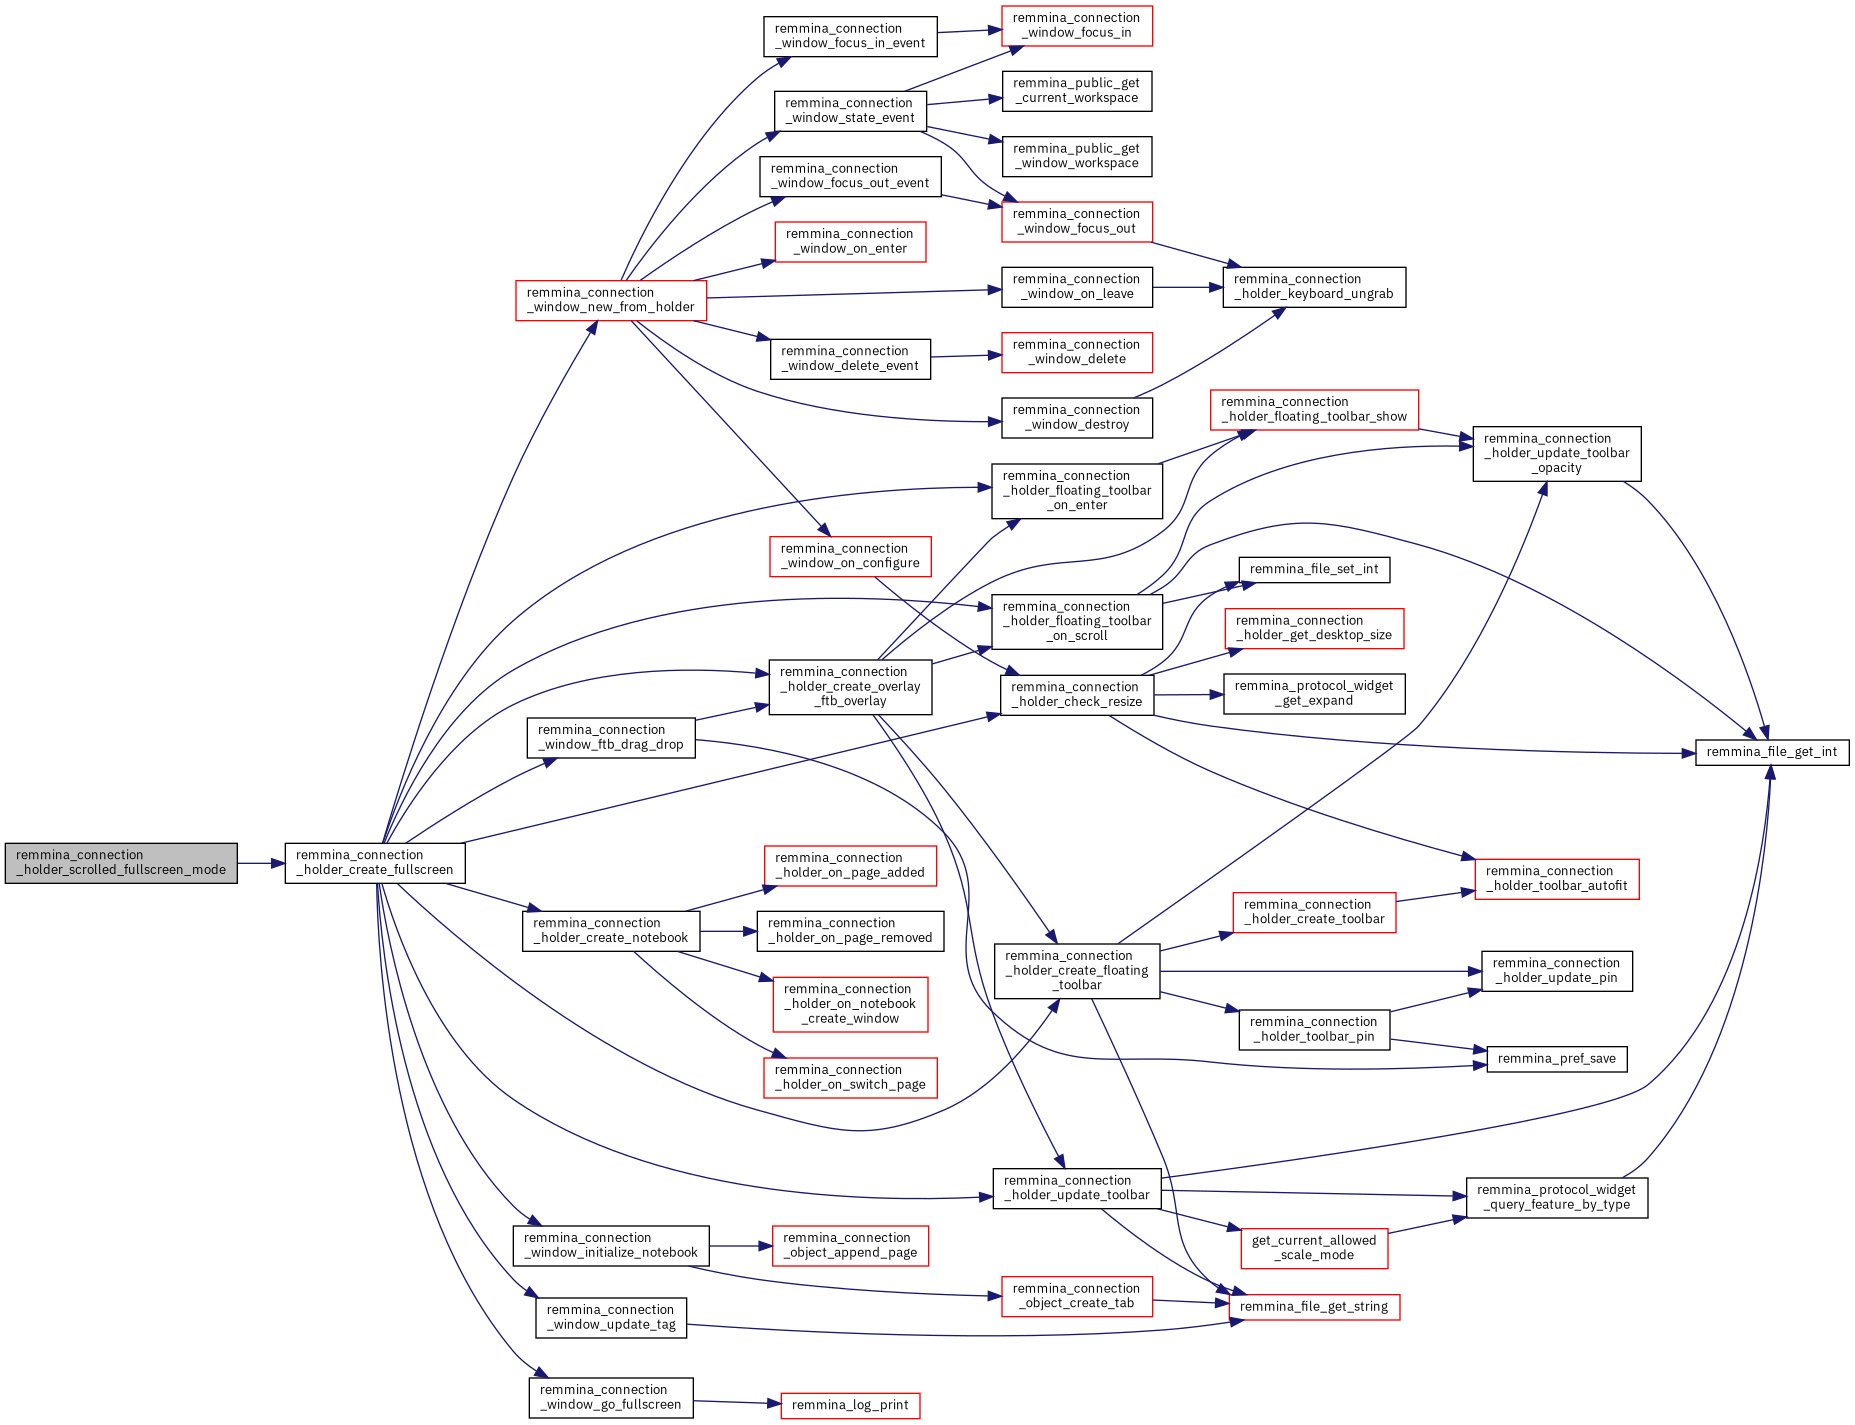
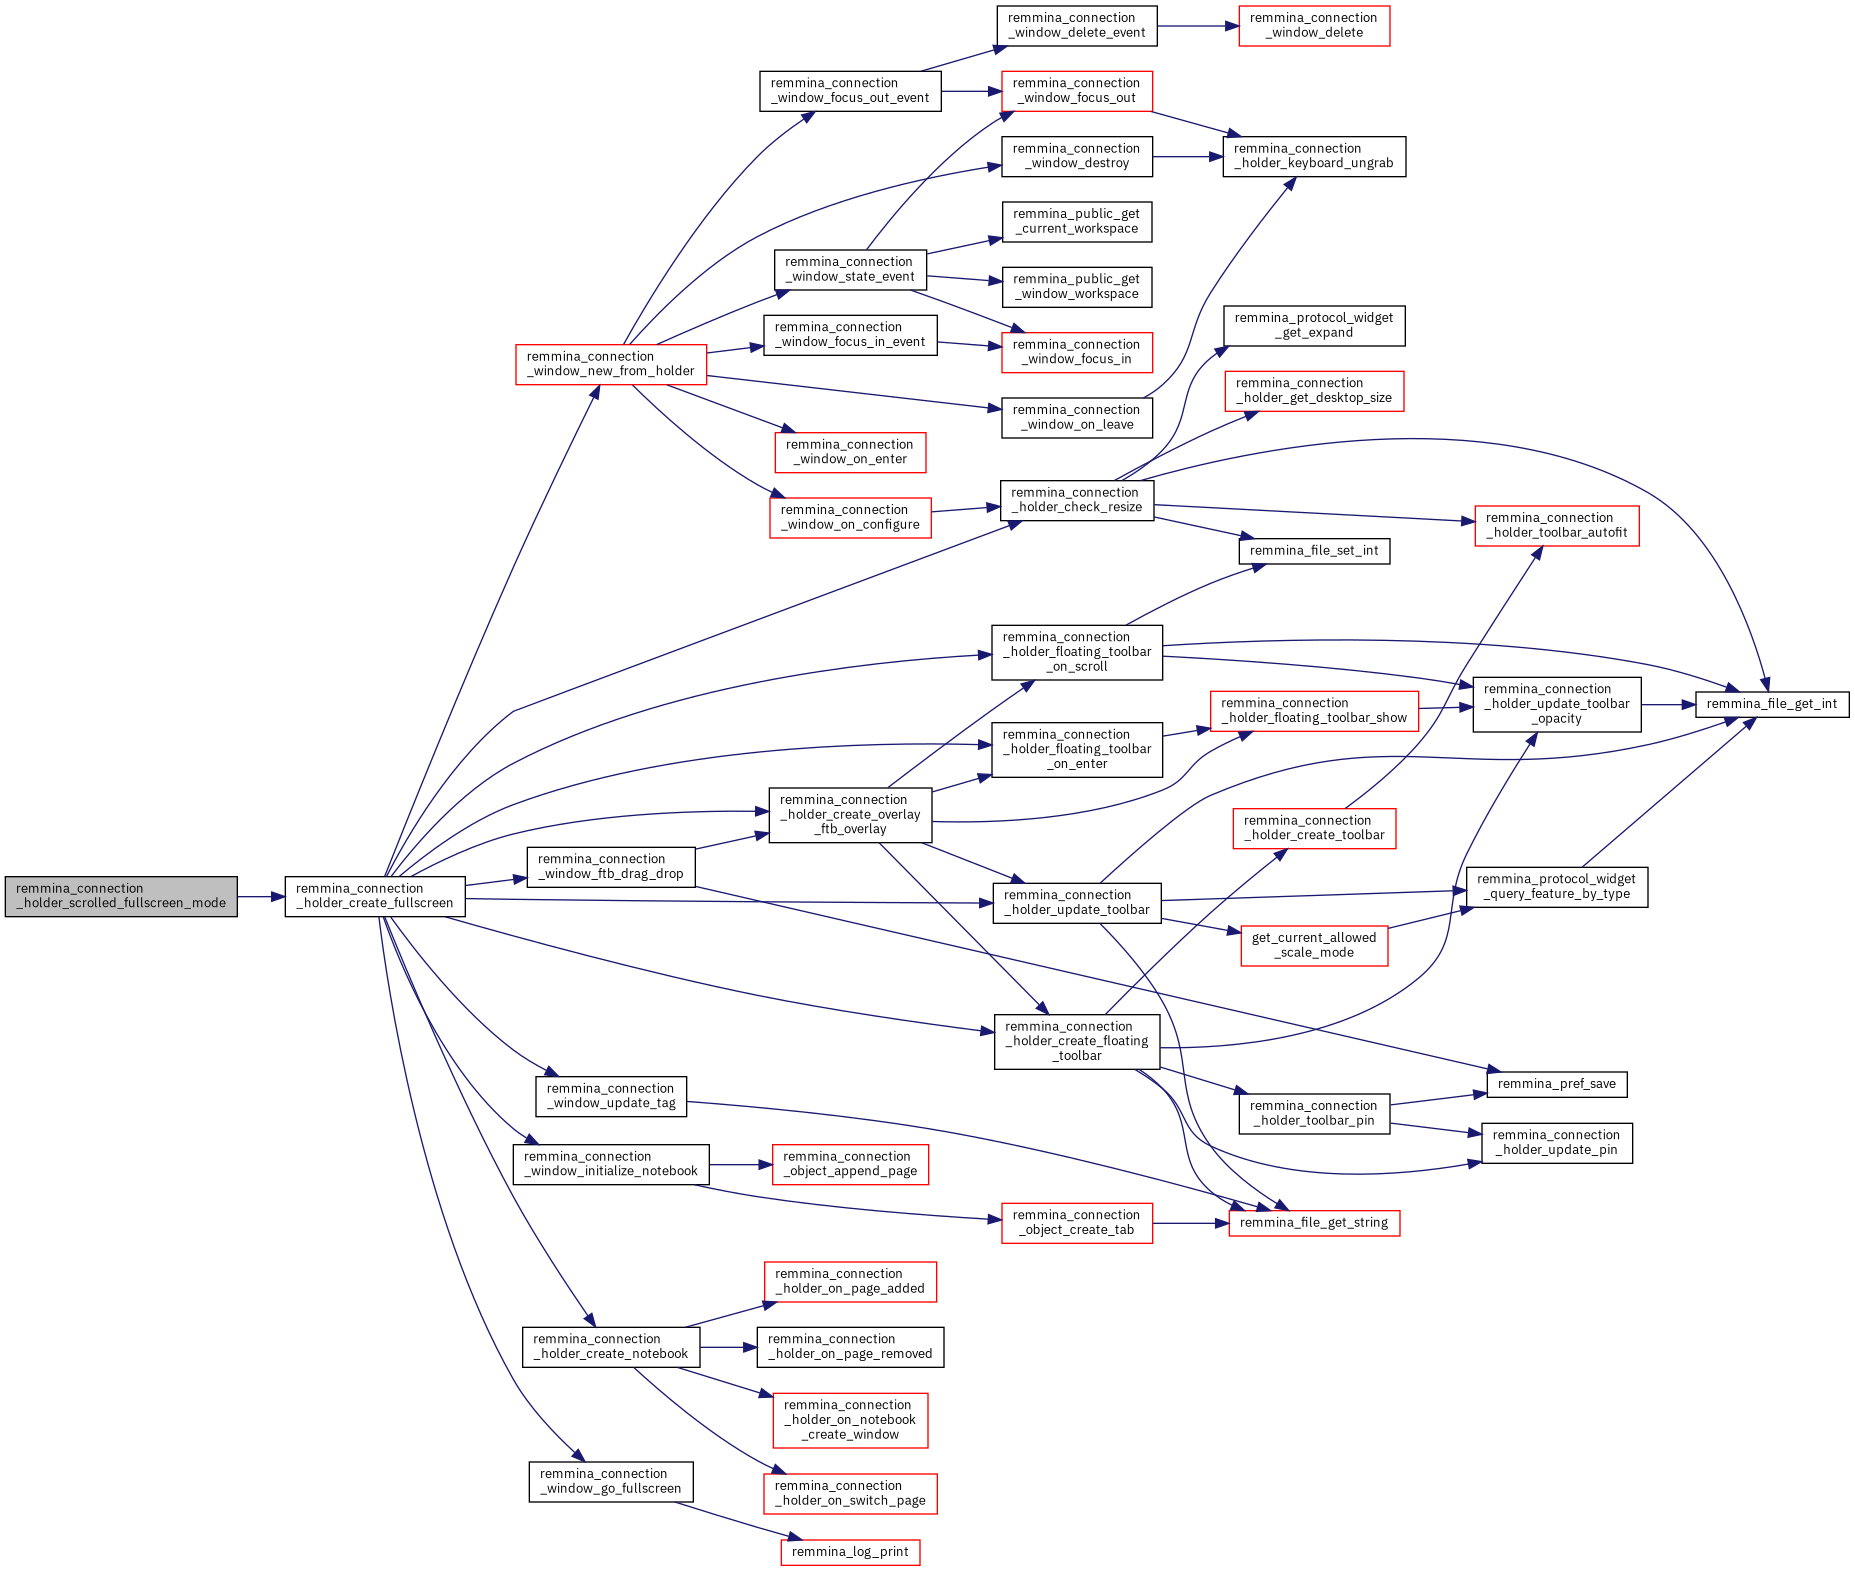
(725, 329) -> (958, 61)
